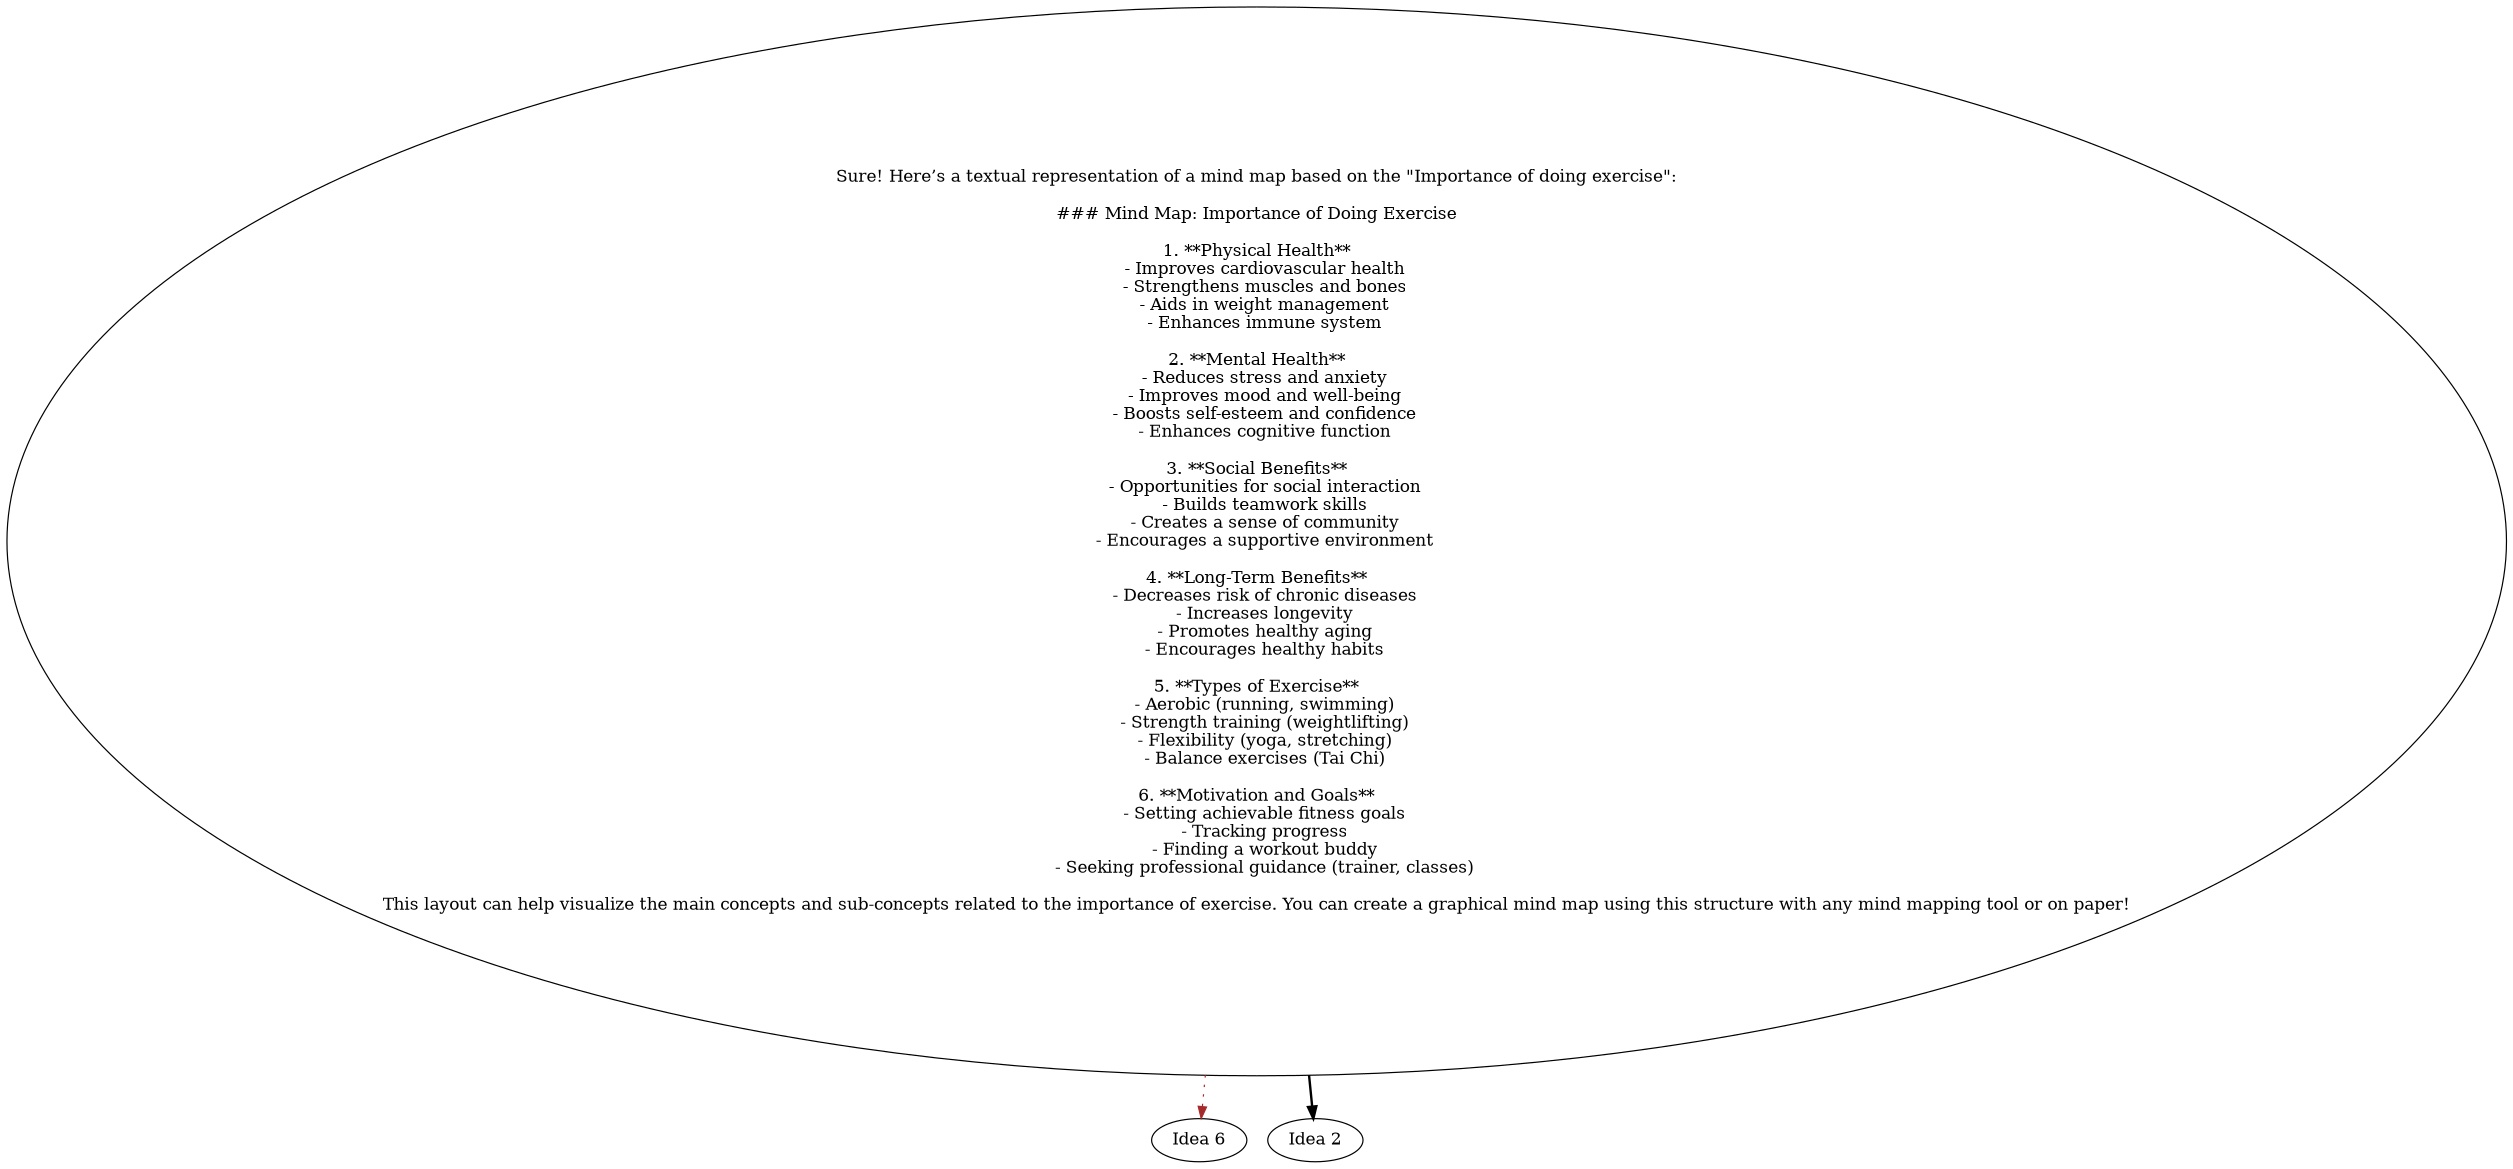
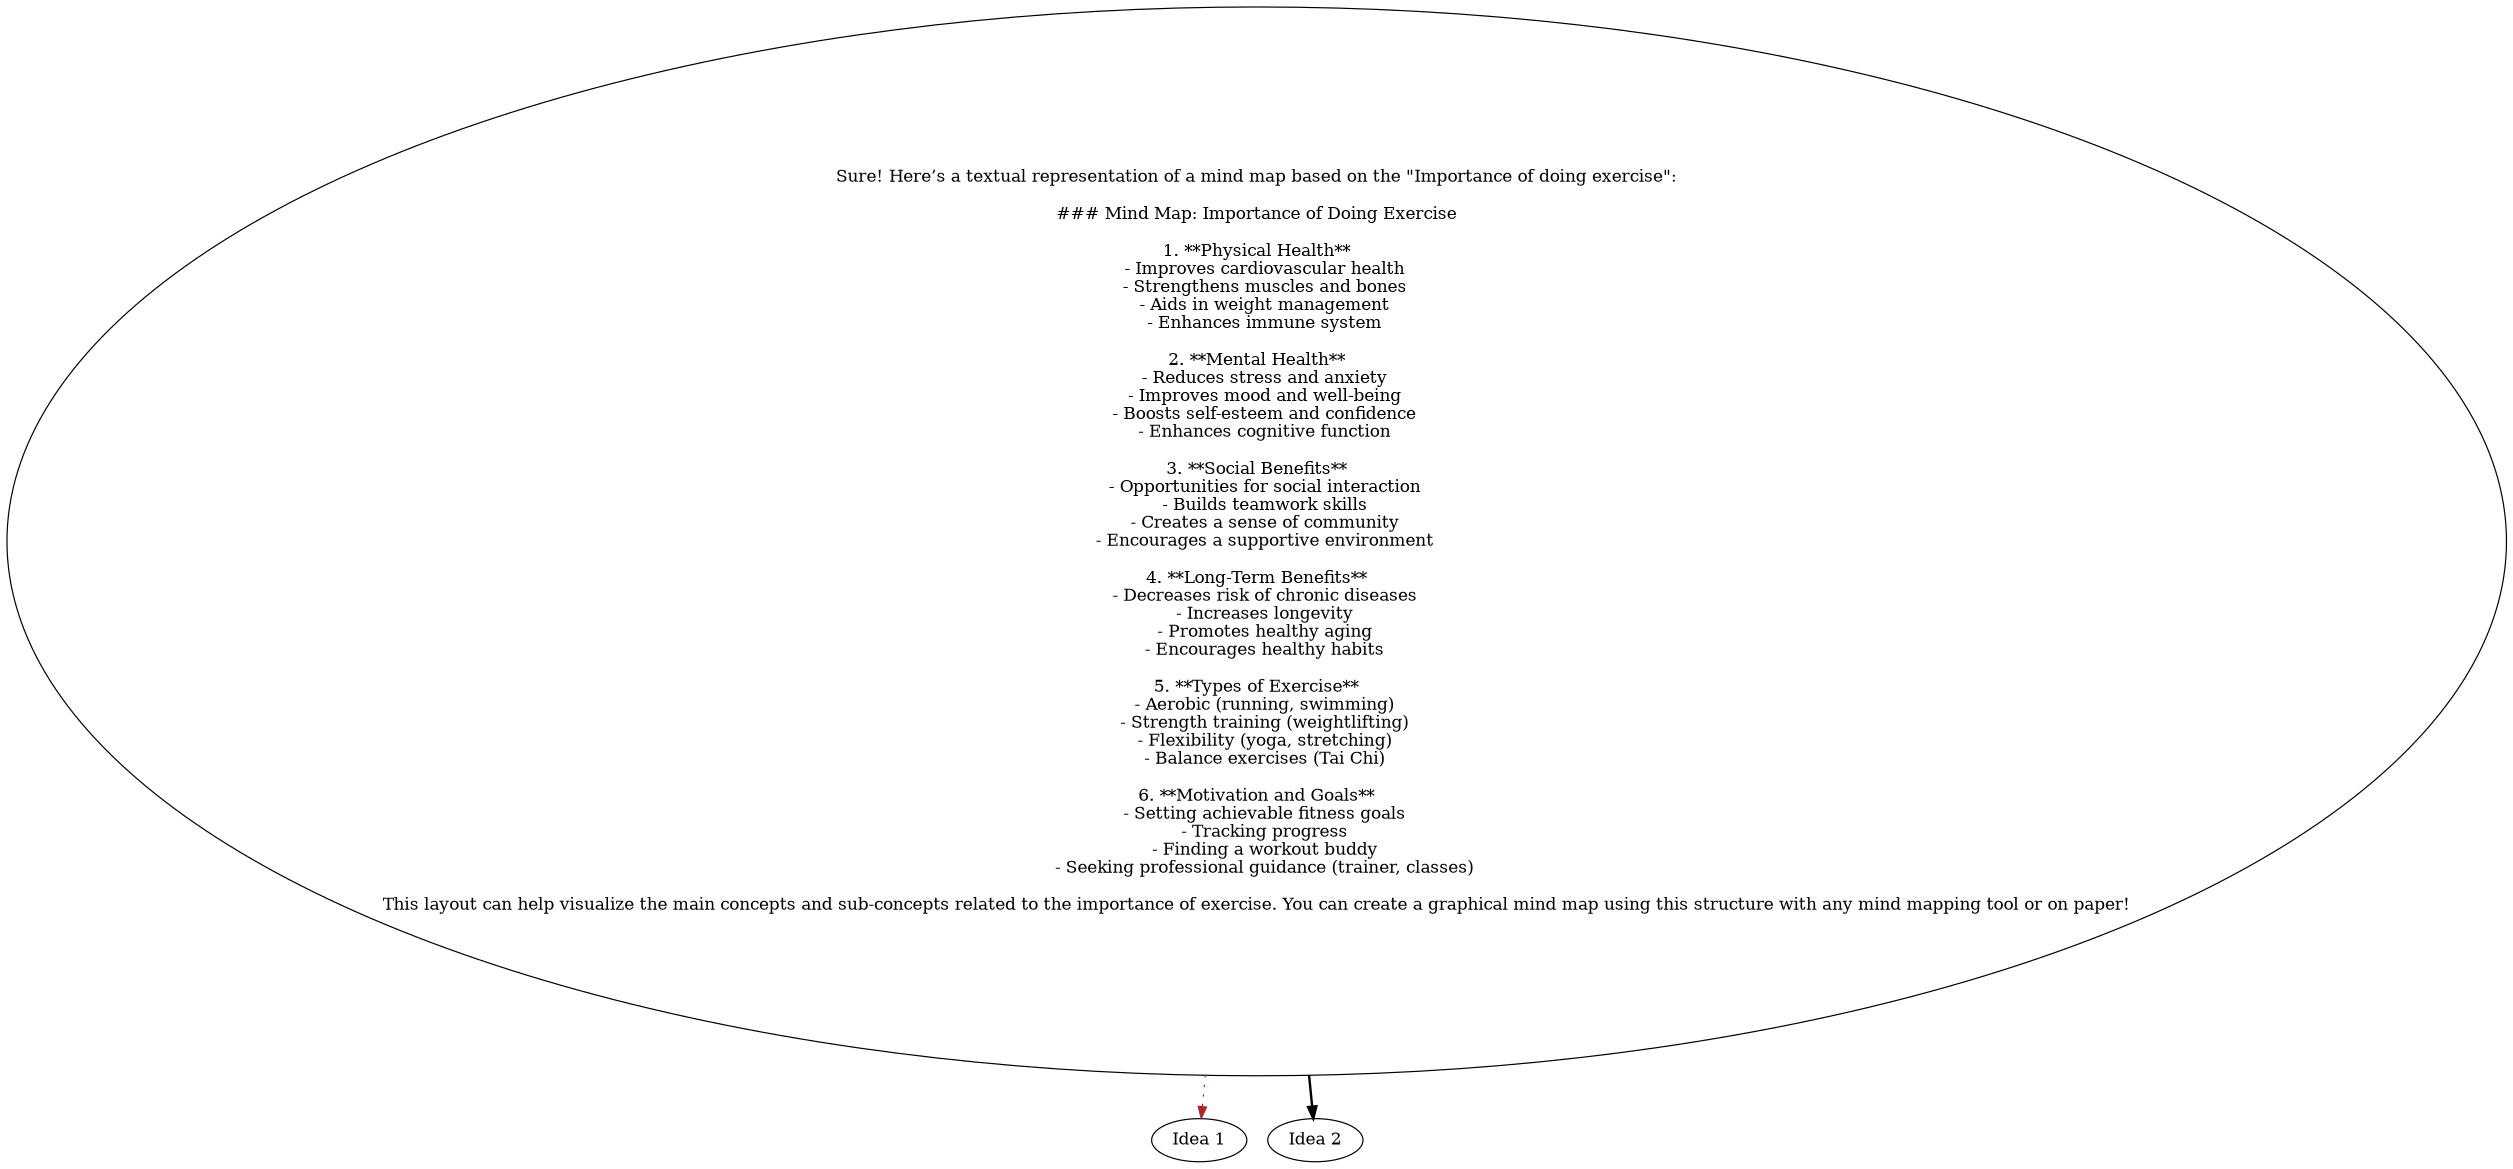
(1199, 1140) -> (1199, 1140)
